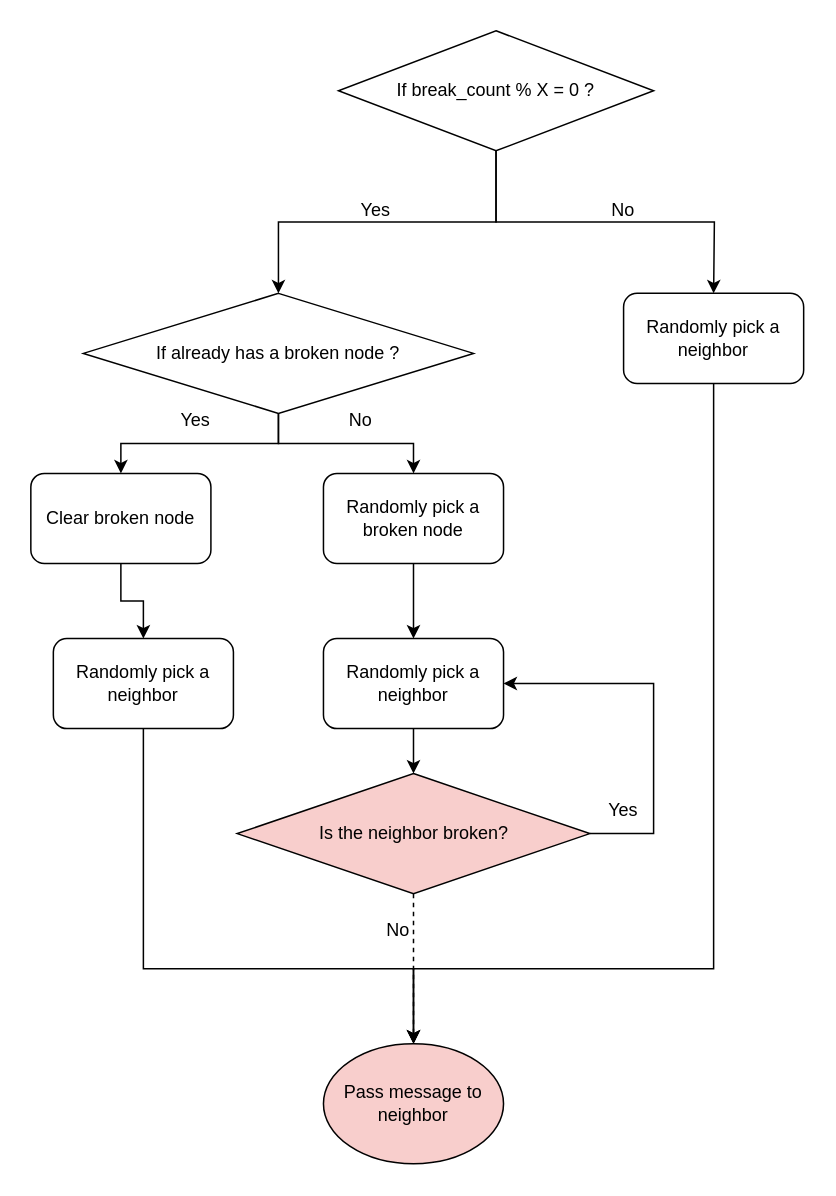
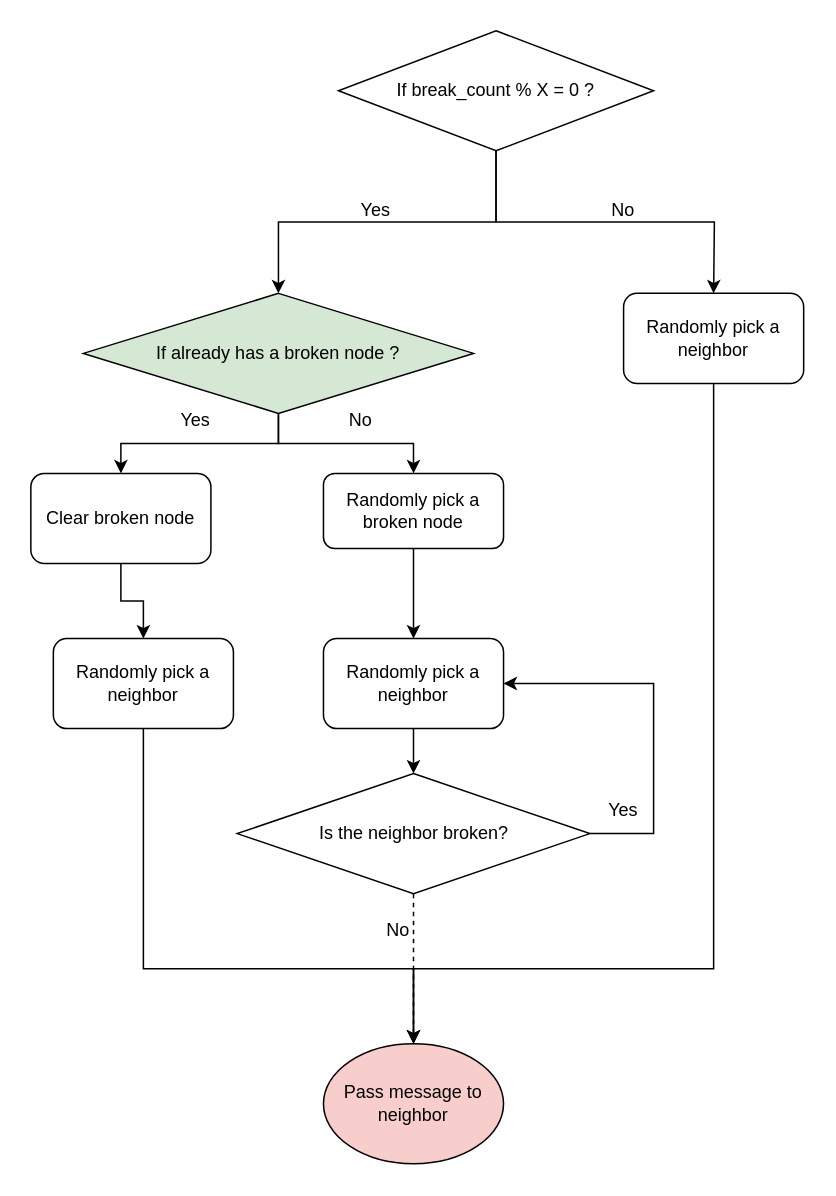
(278, 353) -> (278, 353)
(413, 518) -> (413, 511)
(413, 833) -> (413, 833)
